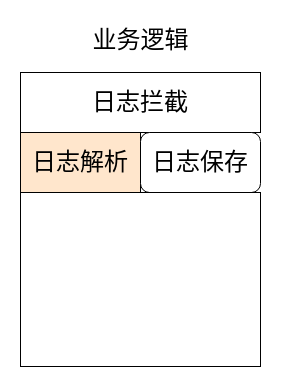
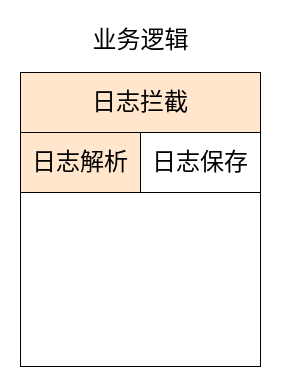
(141, 103) -> (141, 103)
(201, 163) -> (201, 163)
